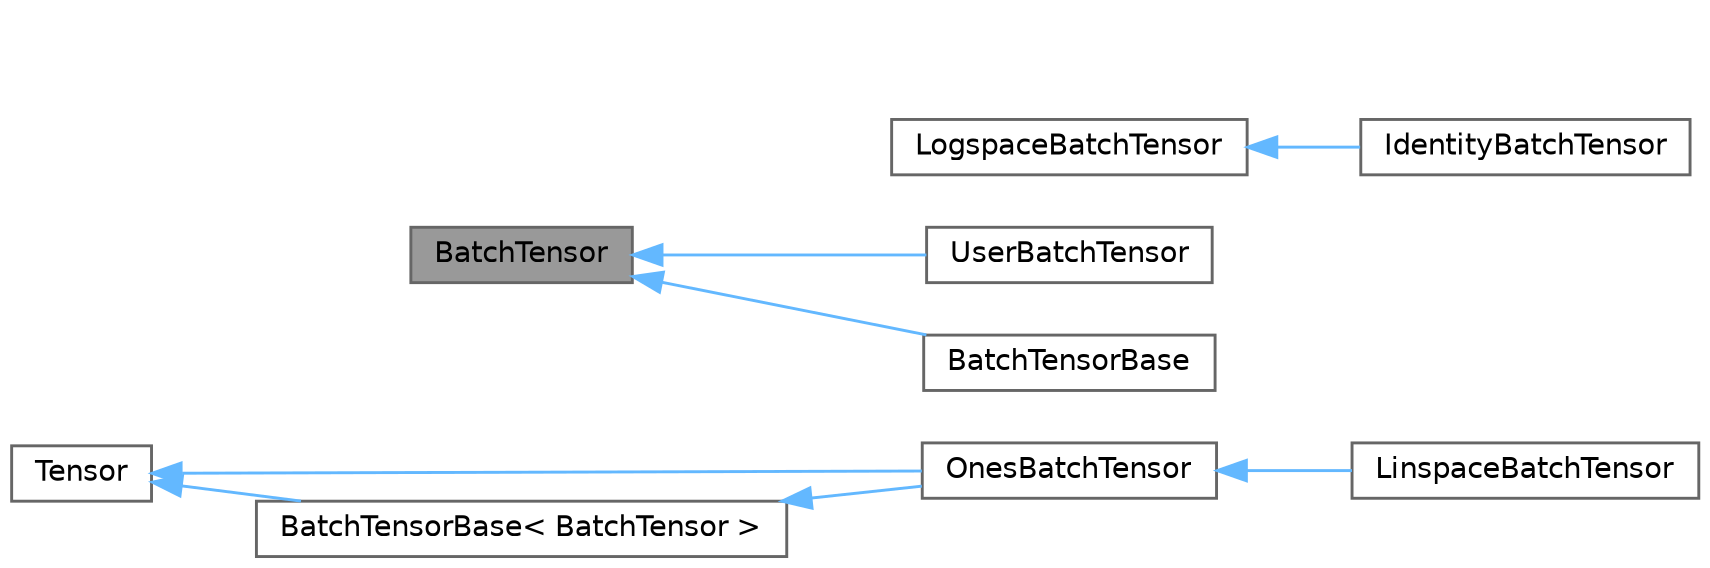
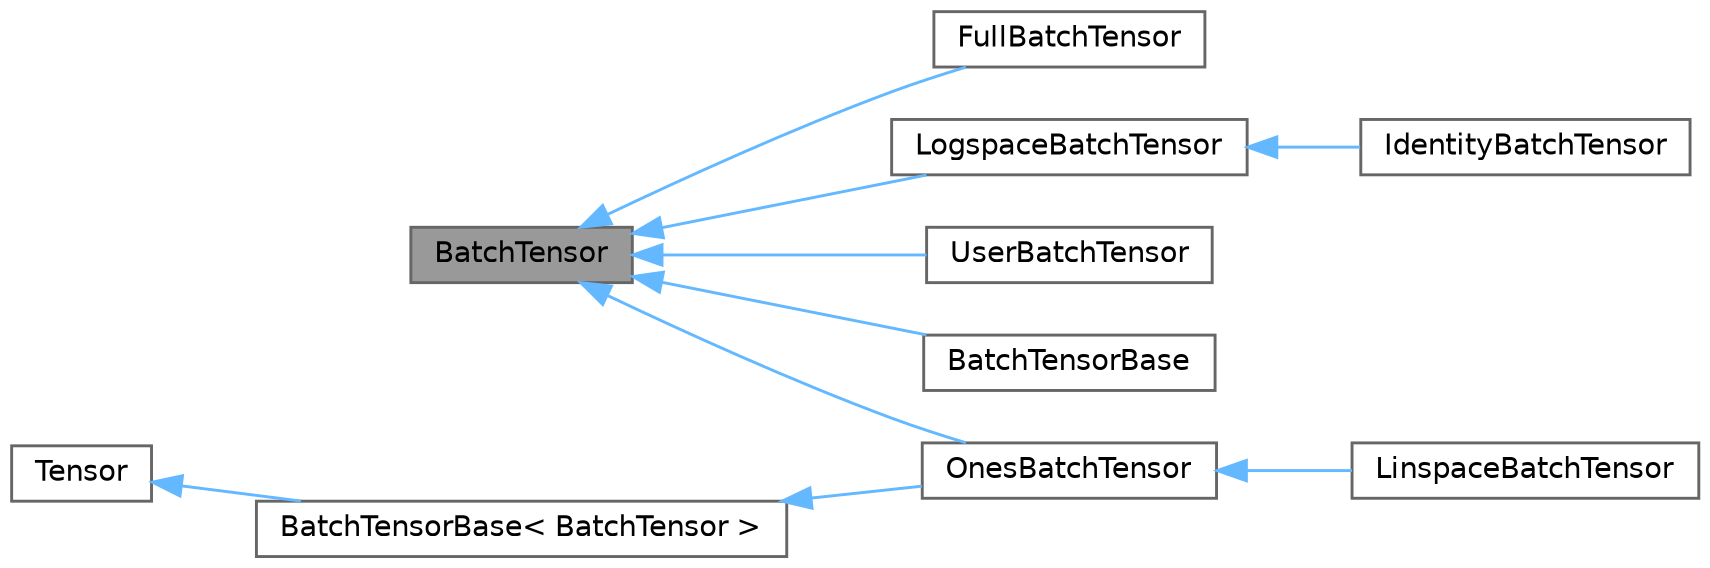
none -> (1069, 39)
none -> (794, 201)
(552, 472) -> (785, 375)
